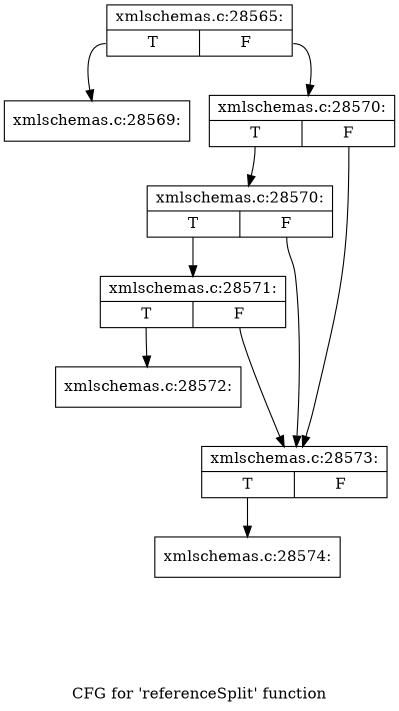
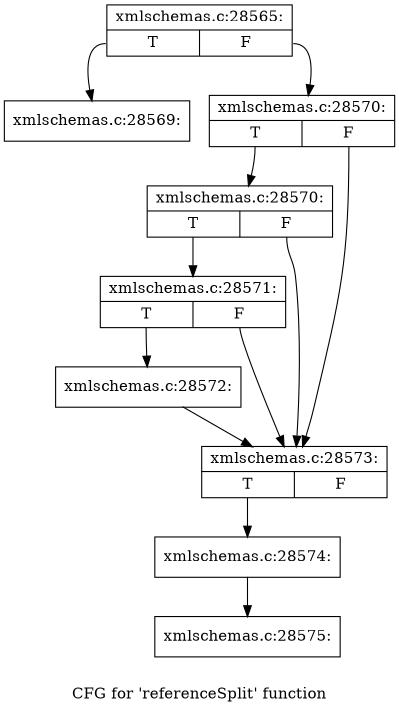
none -> (213, 424)
none -> (247, 637)
